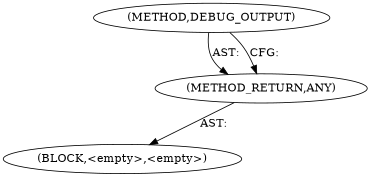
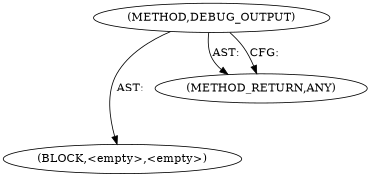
(196, 122) -> (118, 72)
